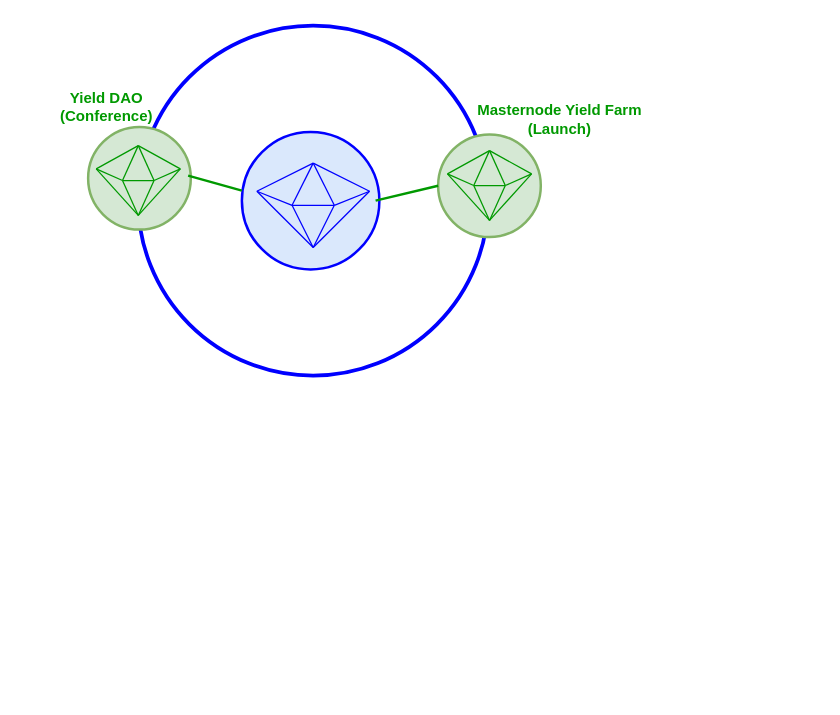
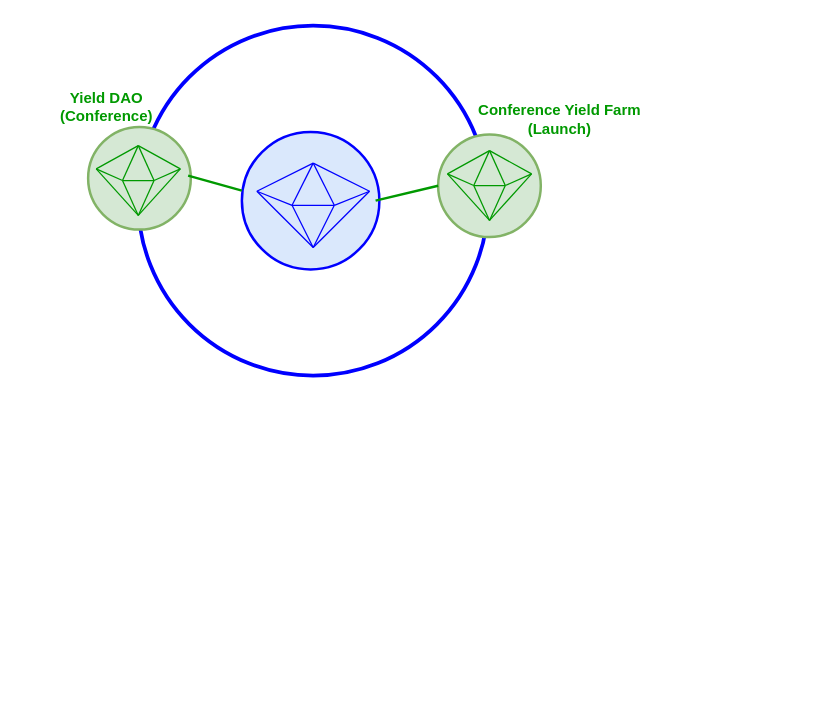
(560, 119) -> (560, 119)
